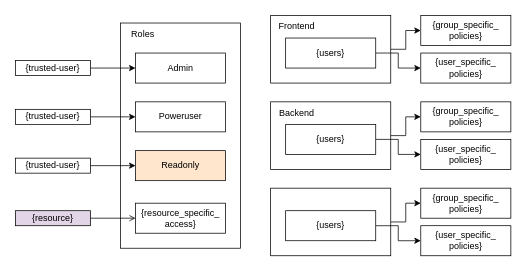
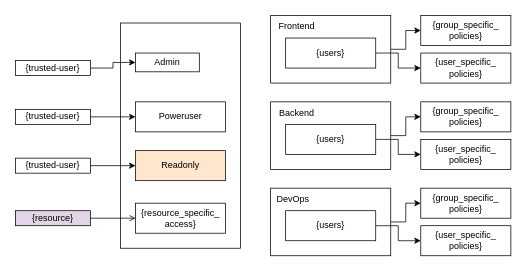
(143, 34) -> none
(180, 68) -> (167, 62)
none -> (293, 199)
